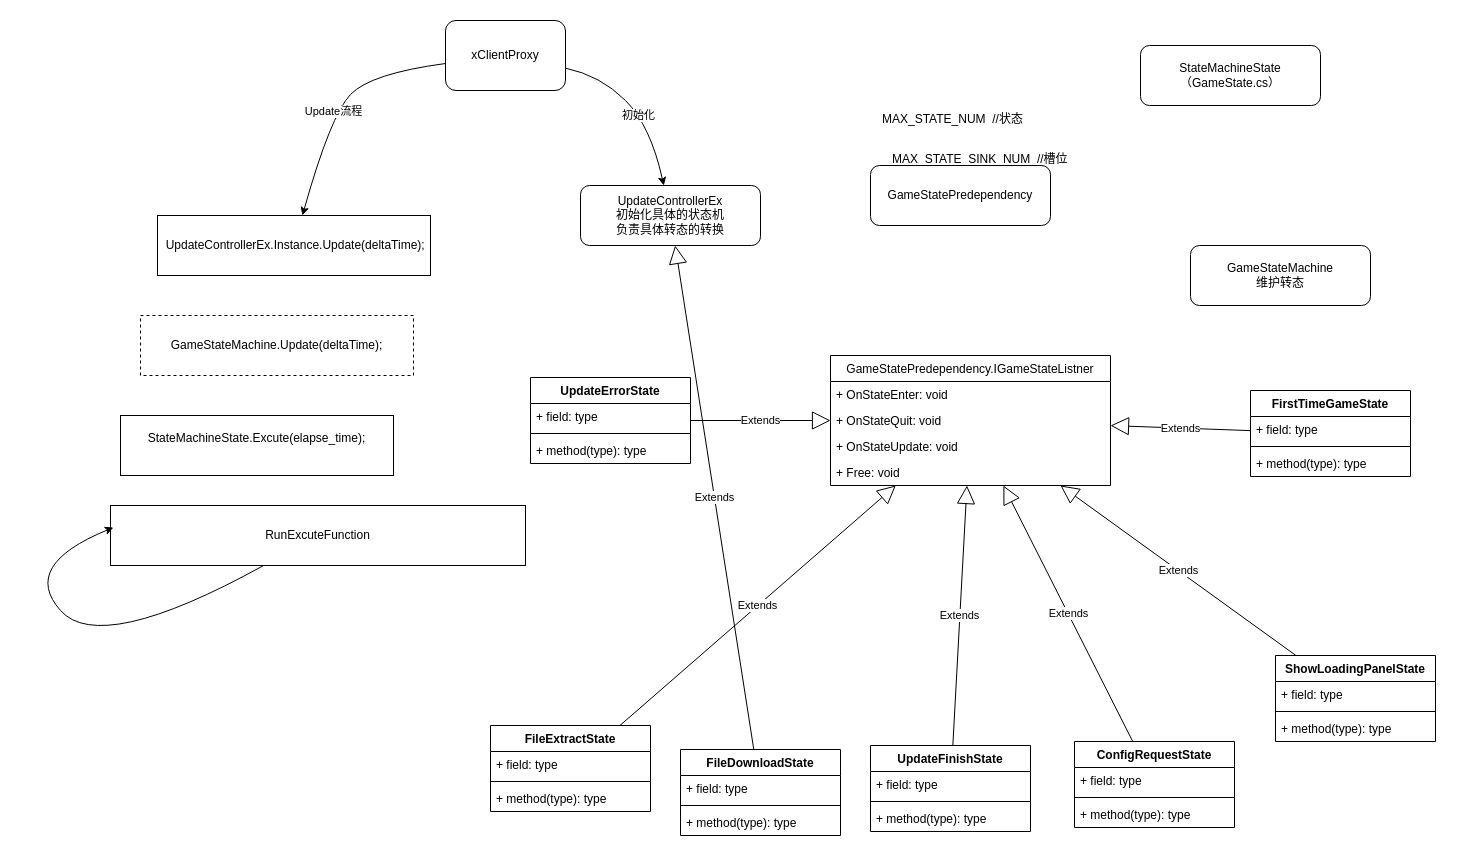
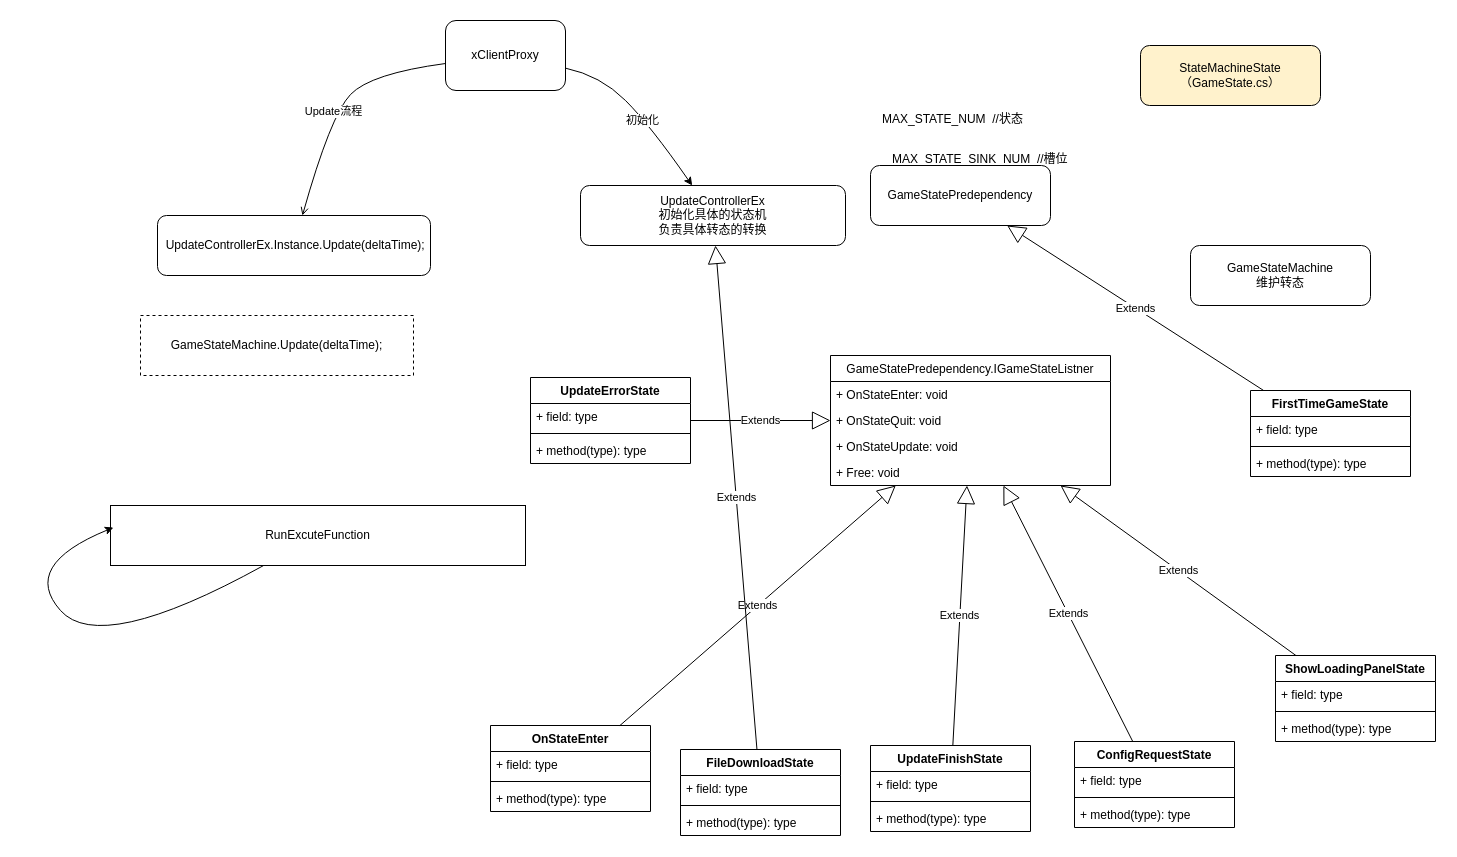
(1231, 76) -> (1231, 76)
(305, 207) -> (304, 209)
(671, 216) -> (713, 216)
(294, 246) -> (294, 246)
(1189, 428) -> (1143, 313)
(257, 446) -> none
(570, 739) -> (570, 739)
